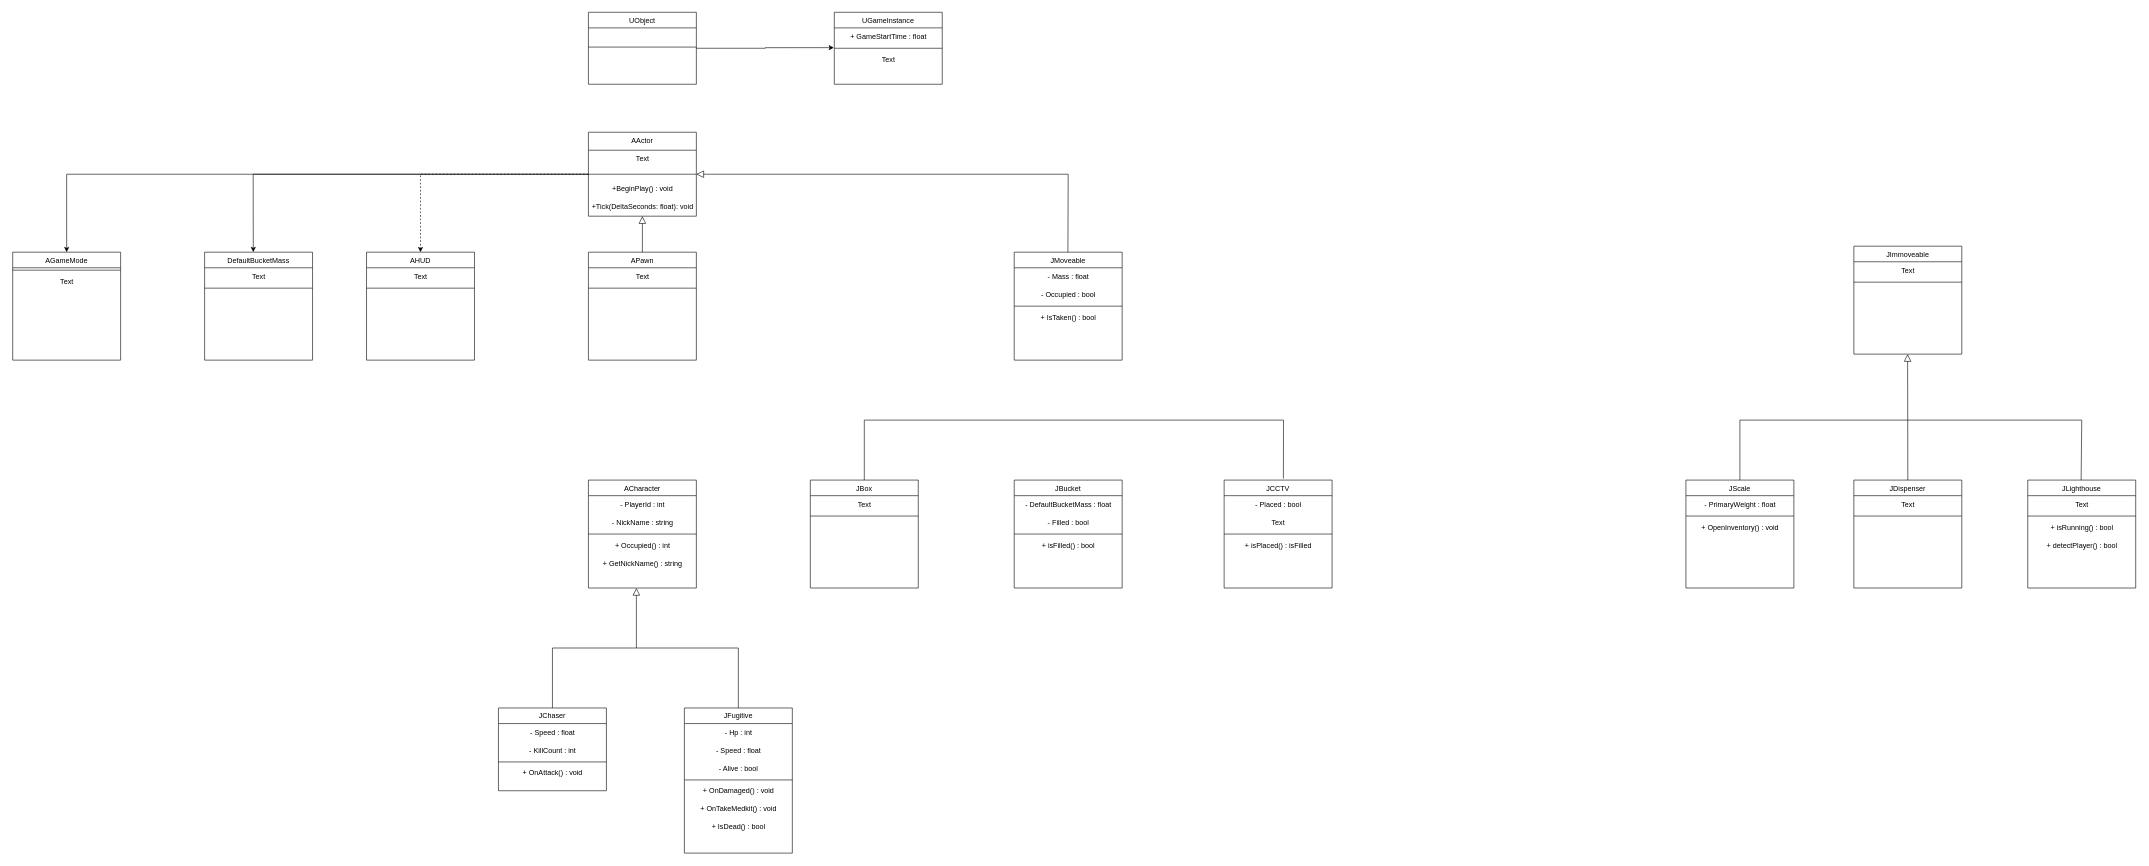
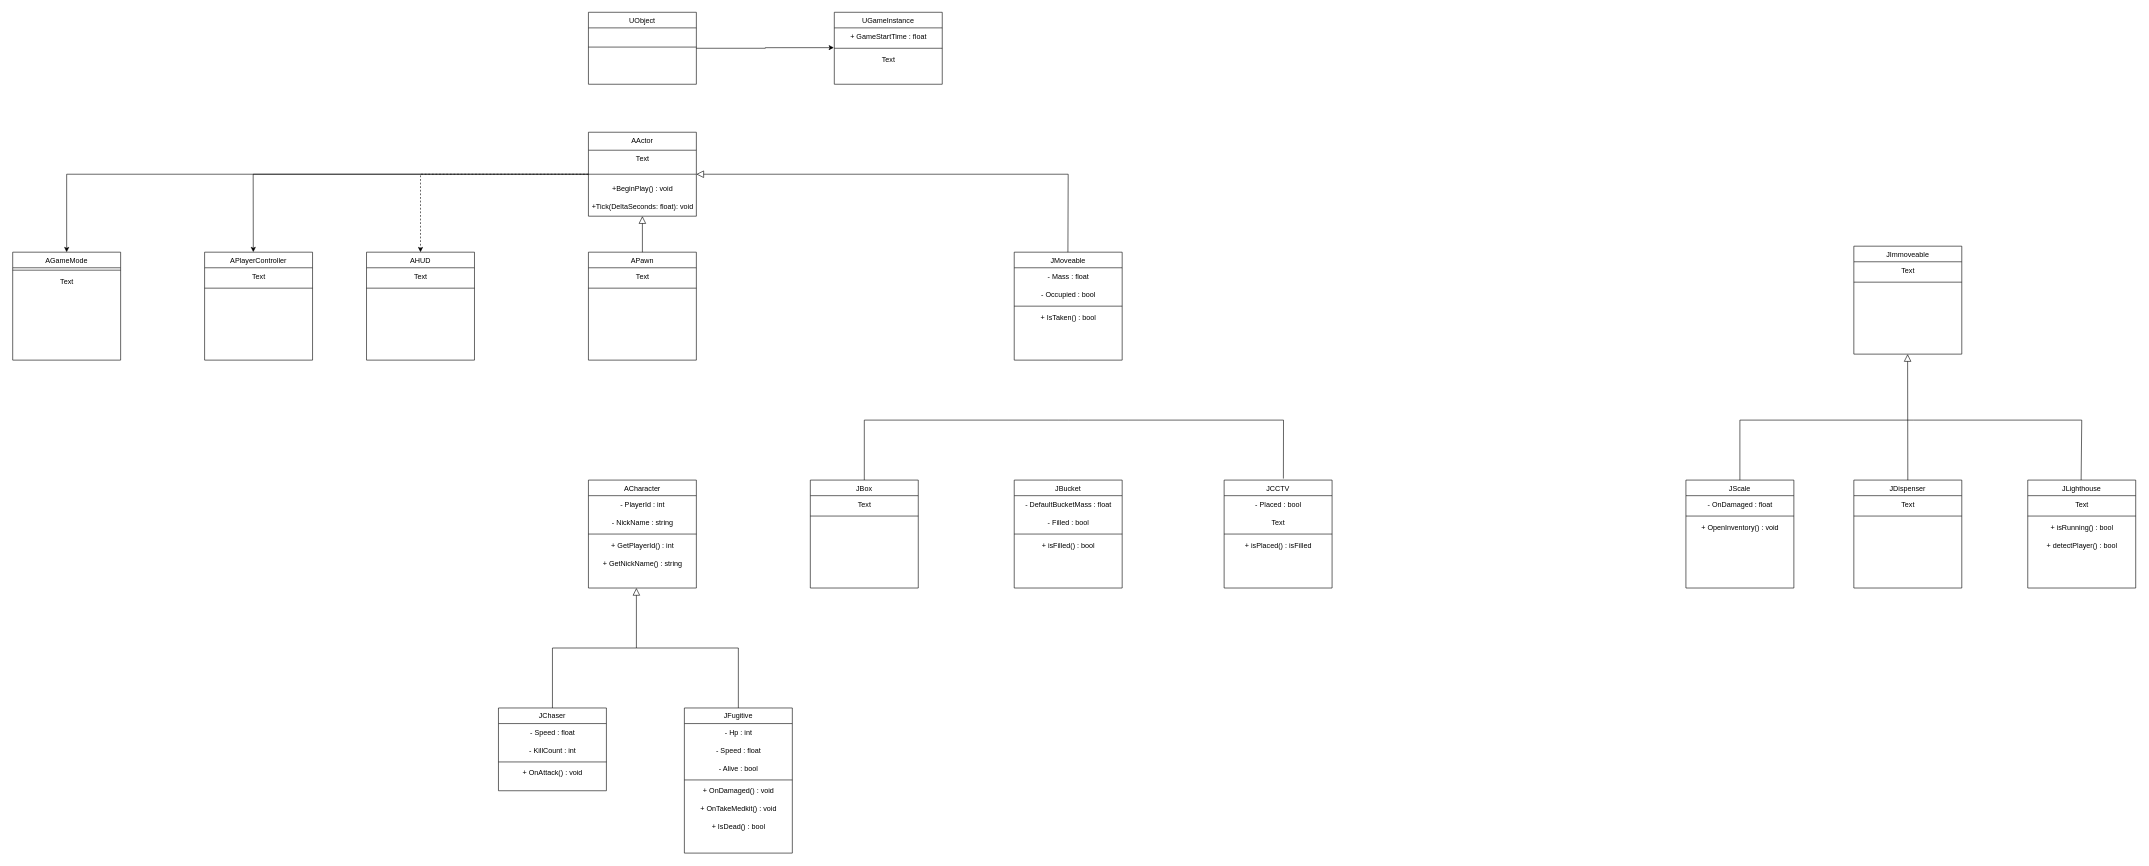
(258, 260) -> (258, 260)
(1741, 505) -> (1741, 505)
(643, 546) -> (643, 546)
